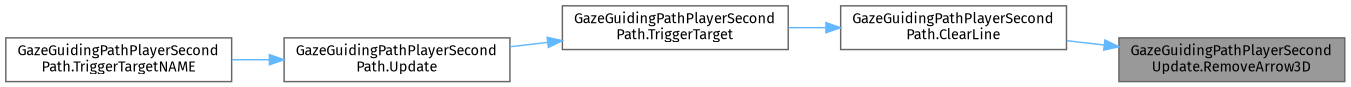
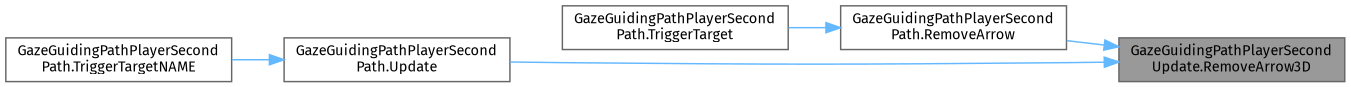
(954, 28) -> (954, 28)
(529, 45) -> (807, 64)
